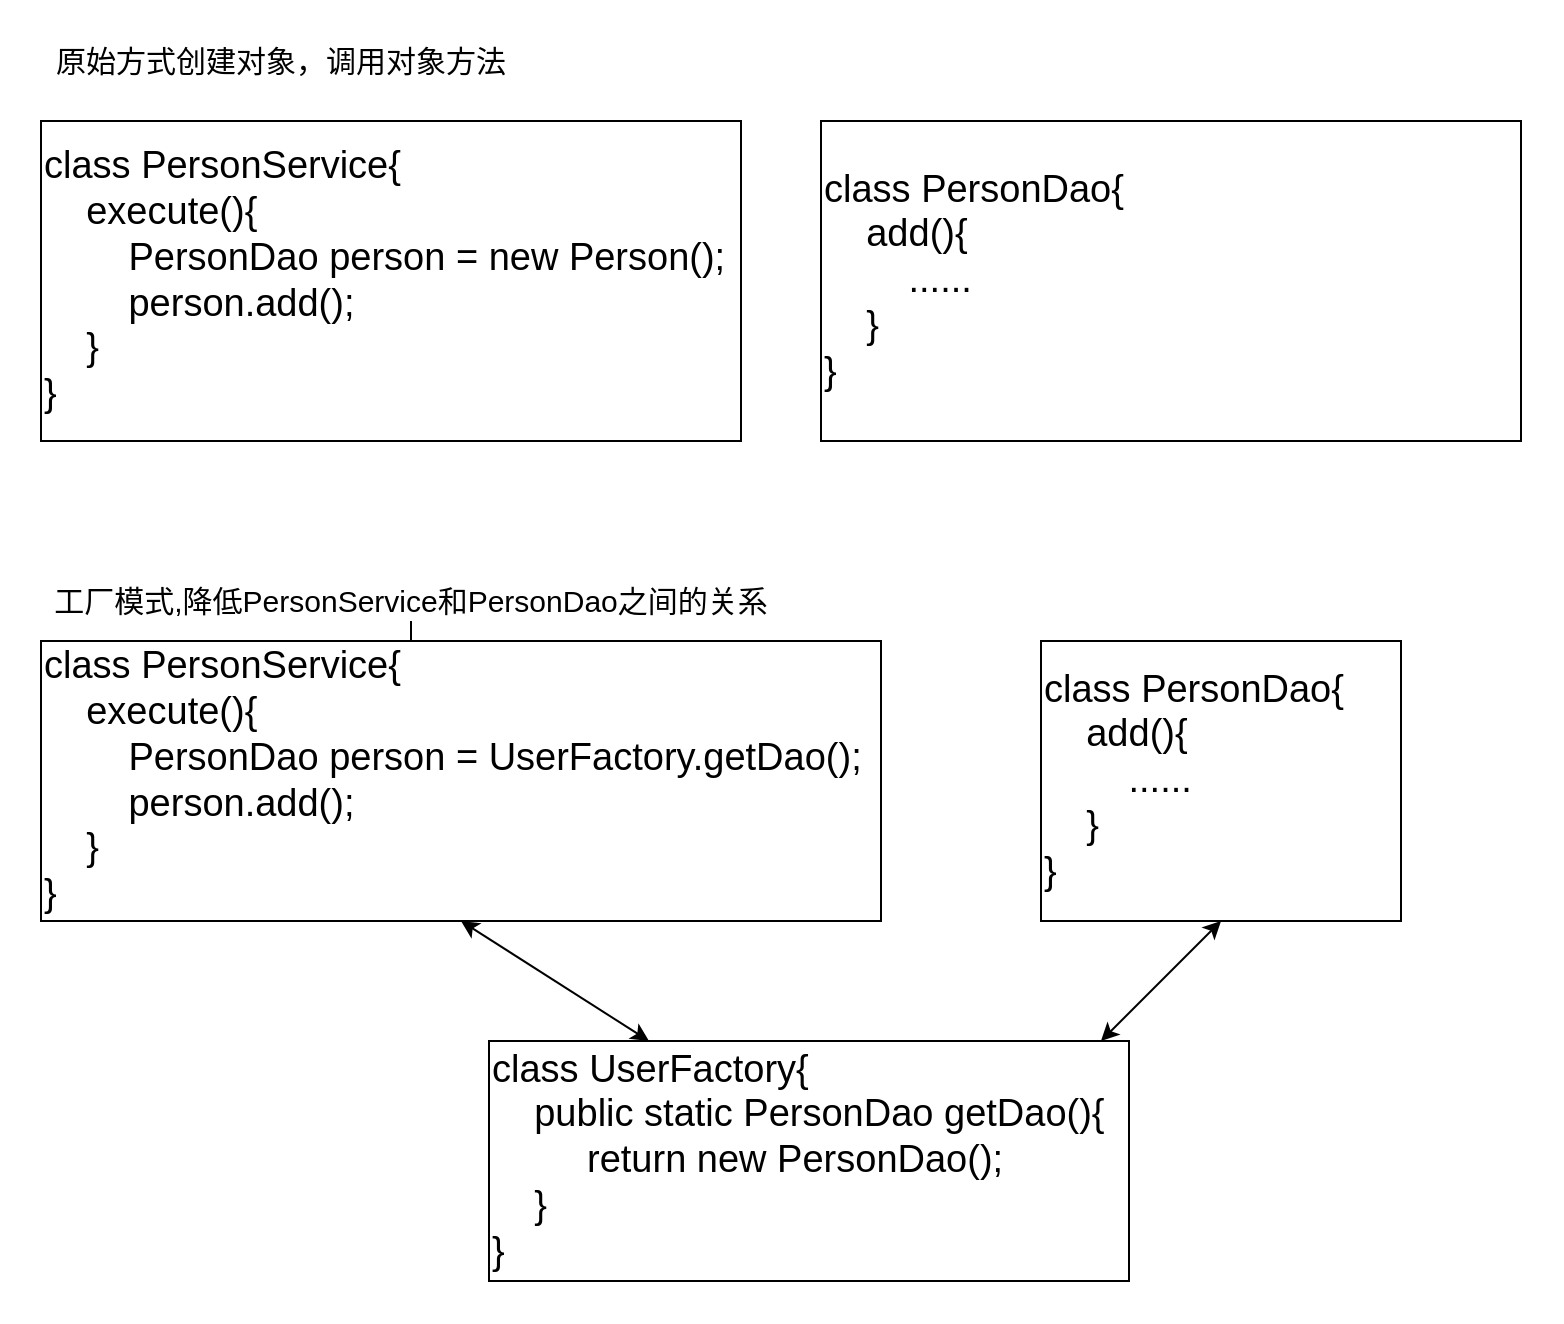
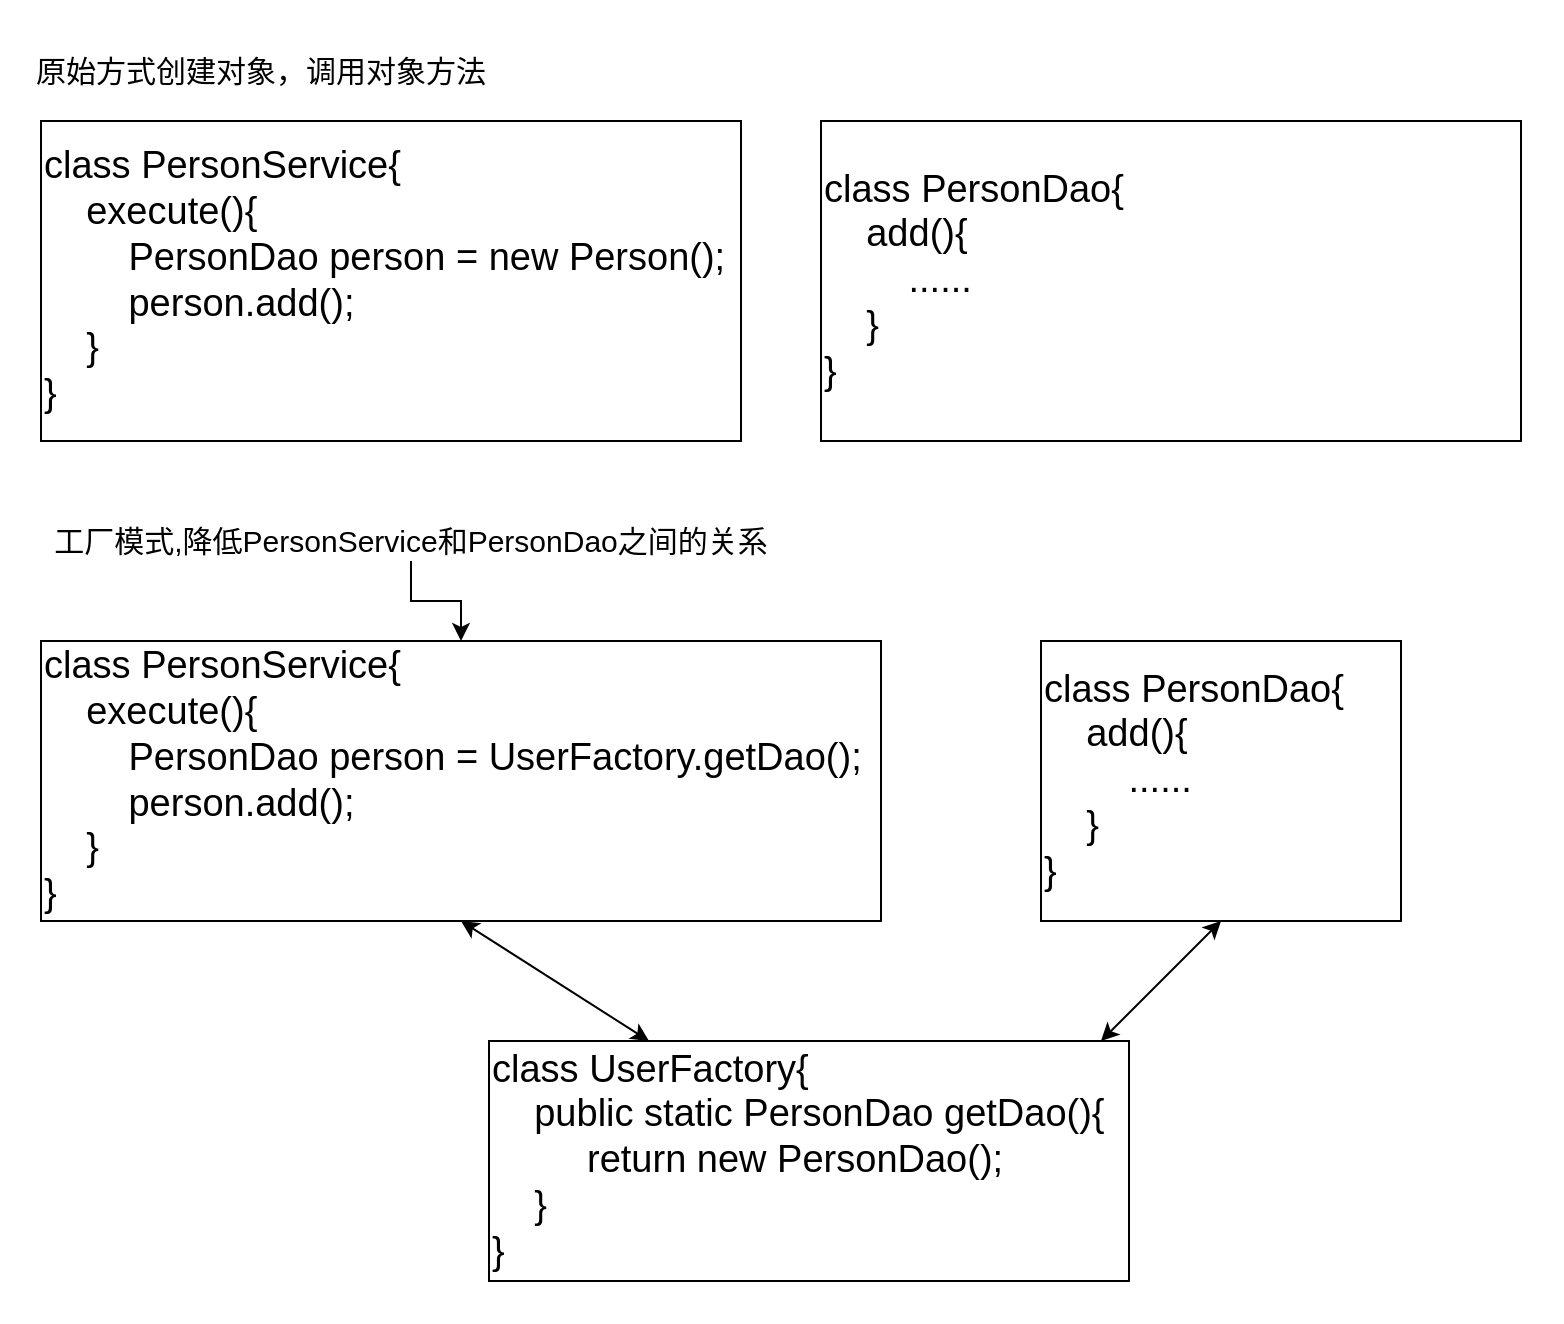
(281, 61) -> (261, 71)
(411, 601) -> (411, 541)
